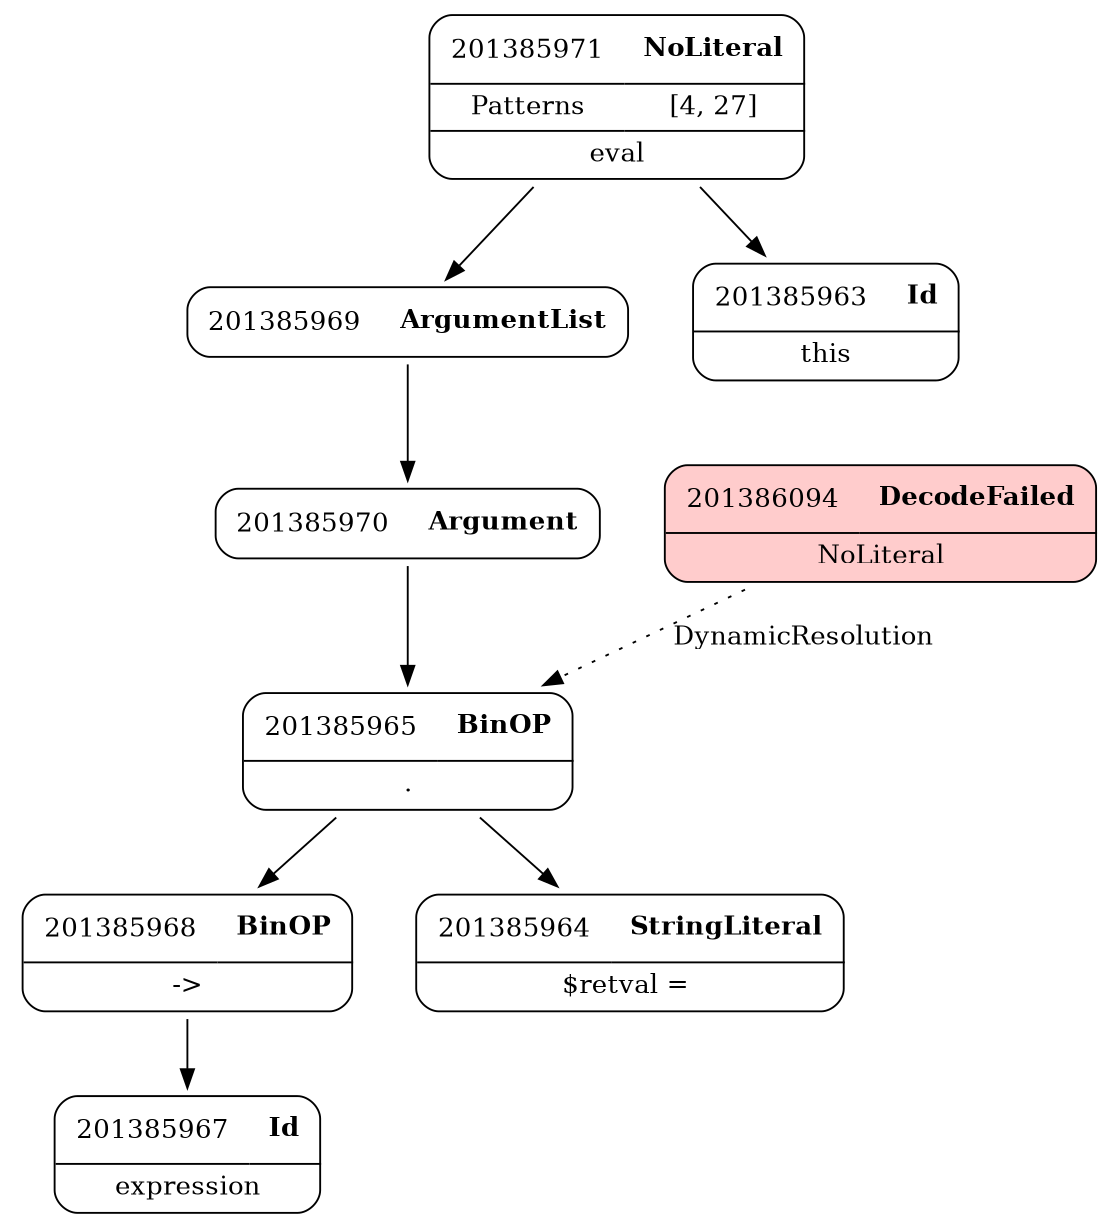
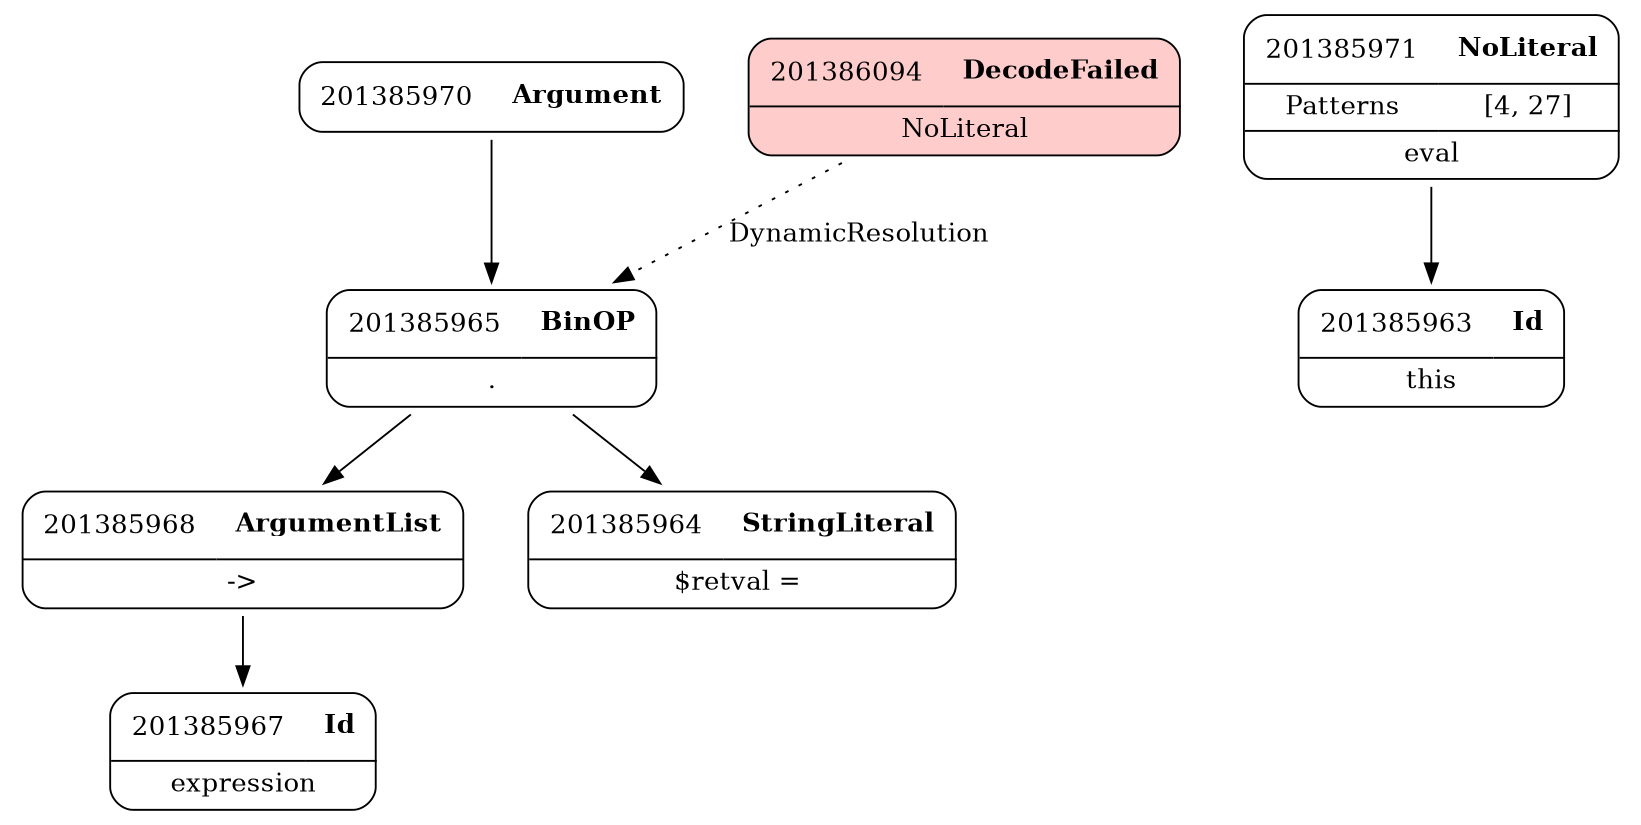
(408, 322) -> none
(284, 927) -> (339, 524)
